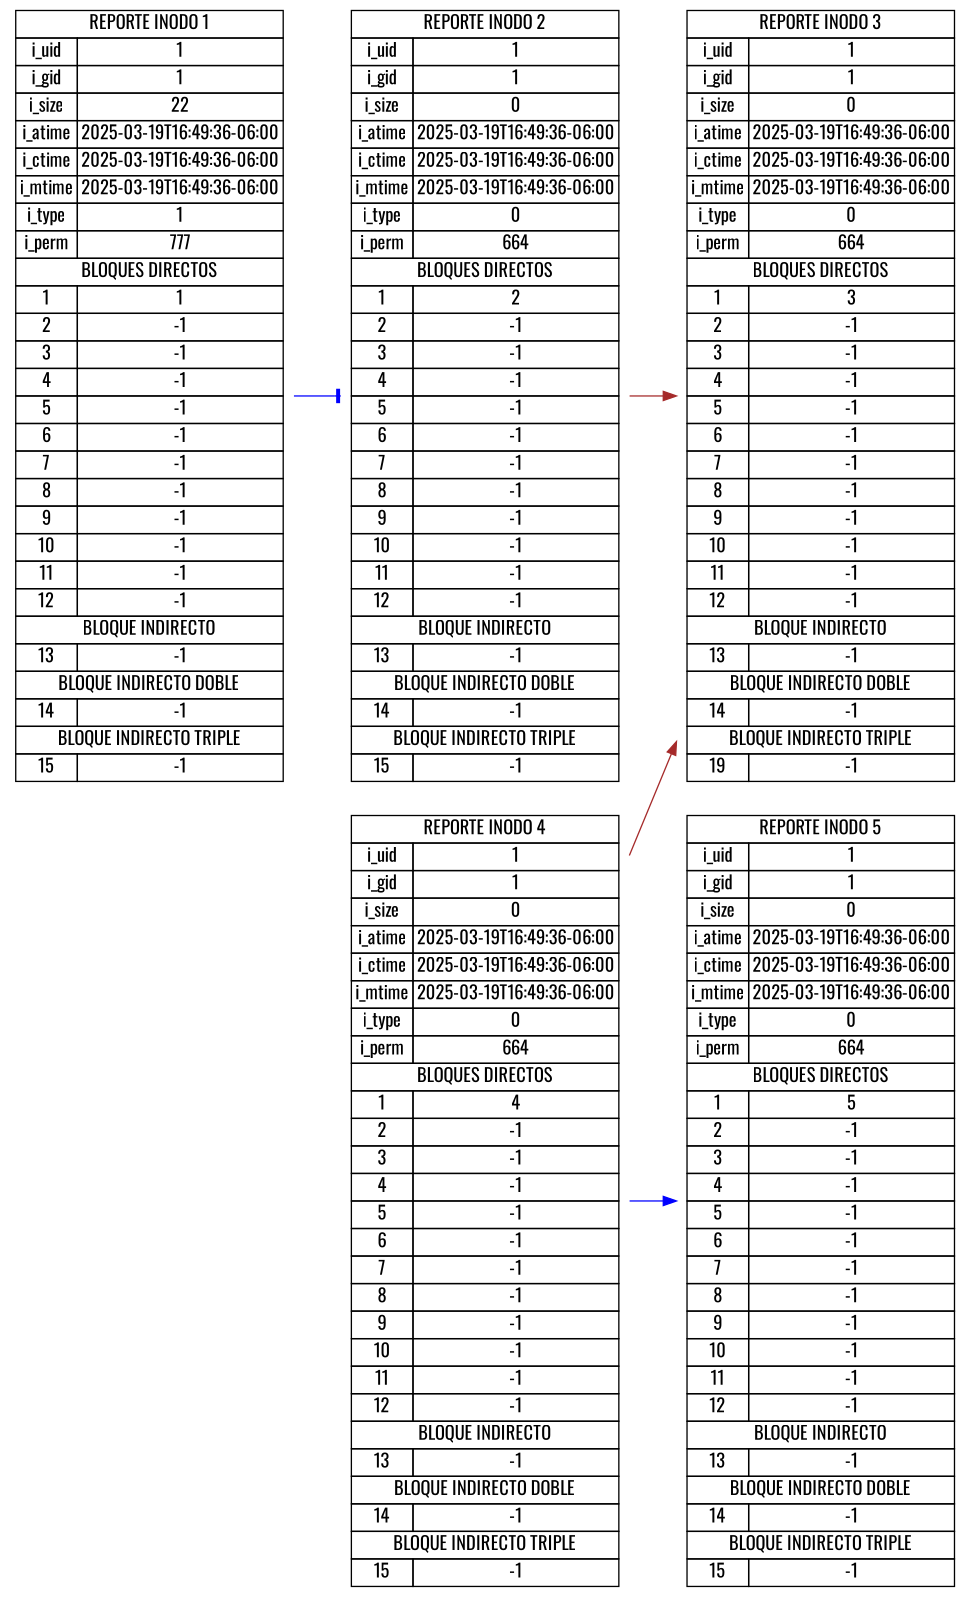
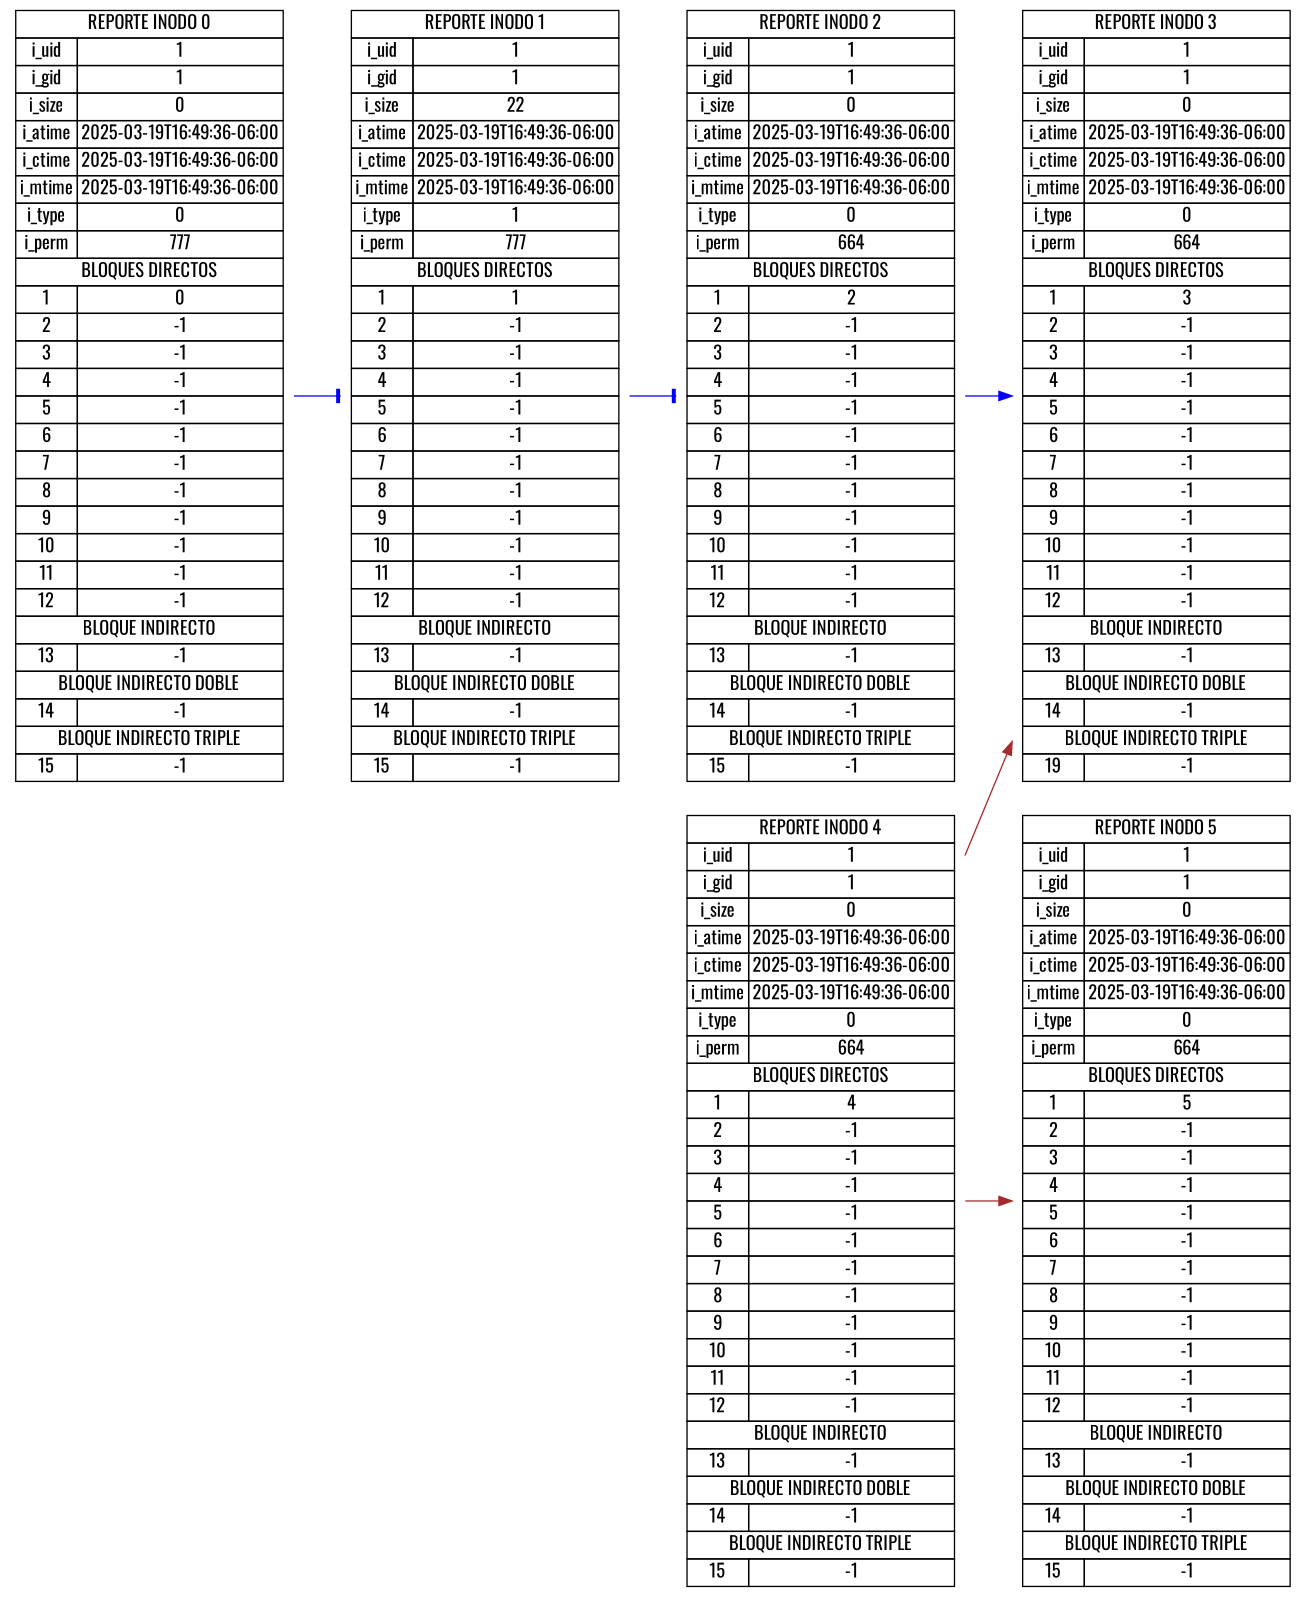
none -> (149, 396)
(646, 396) -> (982, 396)
(646, 1201) -> (982, 1201)
